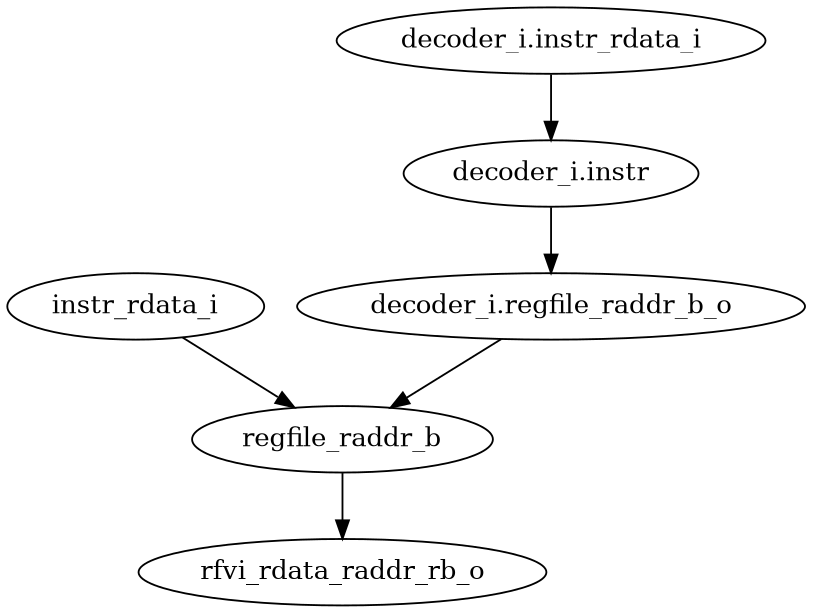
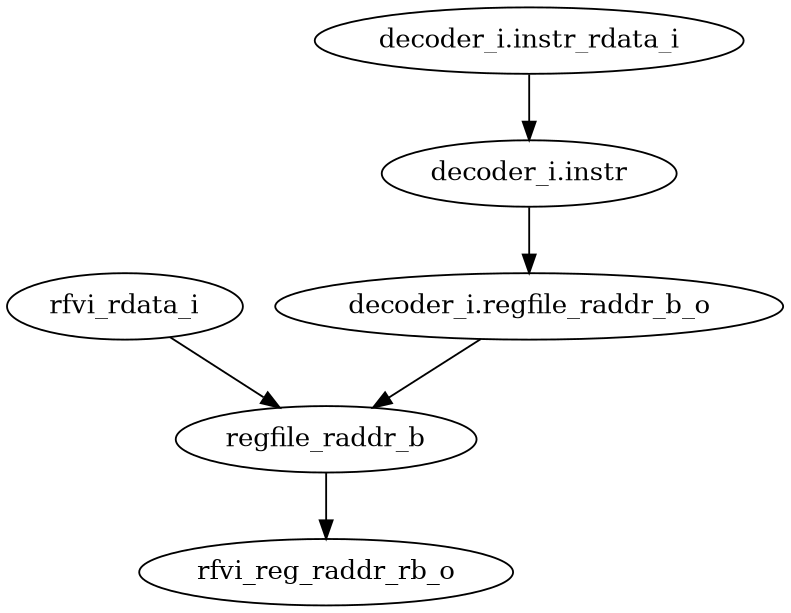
(136, 306) -> (125, 306)
(342, 572) -> (326, 572)
